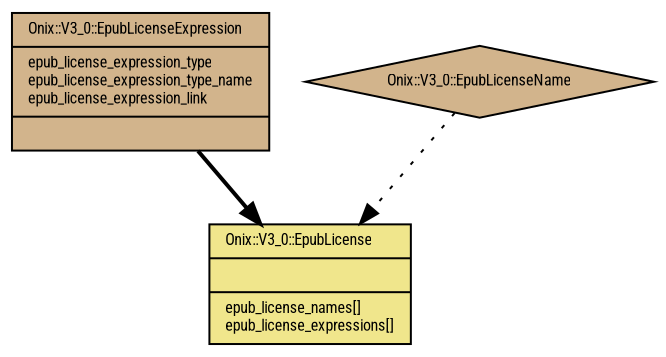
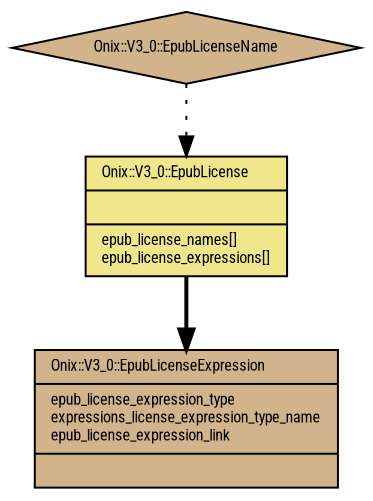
(141, 81) -> (186, 418)
(222, 180) -> (186, 303)
